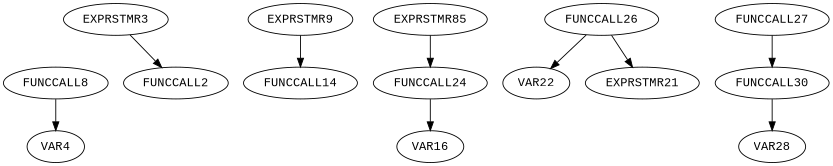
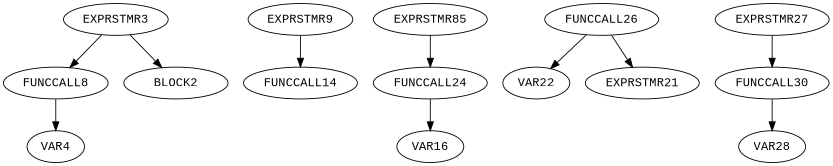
(772, 19) -> (772, 19)
none -> (89, 48)
(176, 83) -> (176, 83)
